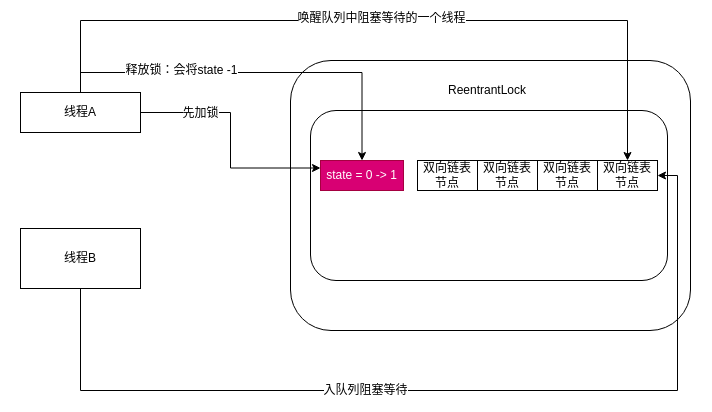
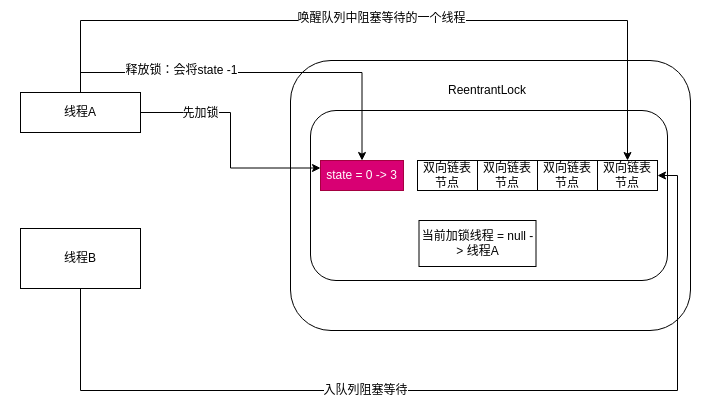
(362, 176) -> (362, 176)
none -> (478, 244)
